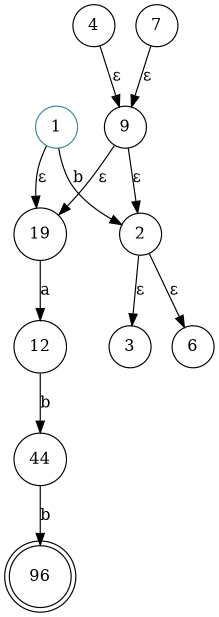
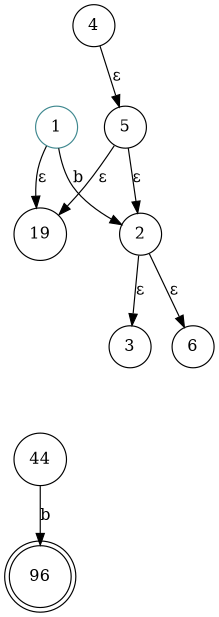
(157, 26) -> none
(125, 127) -> (125, 127)
(40, 347) -> none
